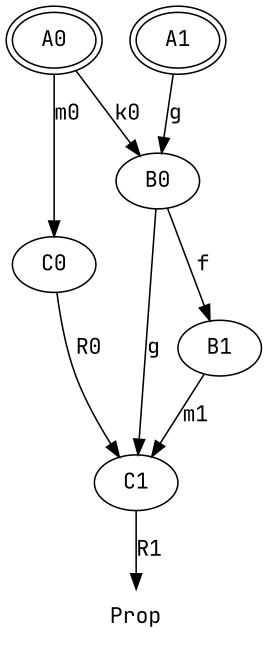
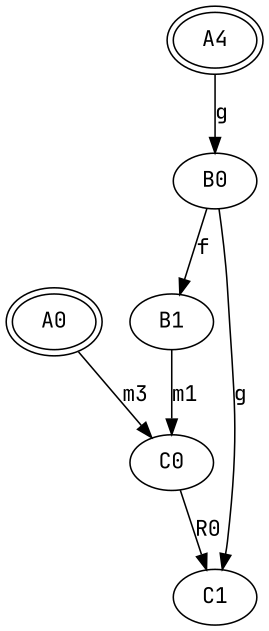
(178, 40) -> (215, 40)
(103, 107) -> none
(67, 114) -> (135, 395)
(182, 409) -> (172, 384)
(136, 617) -> none
